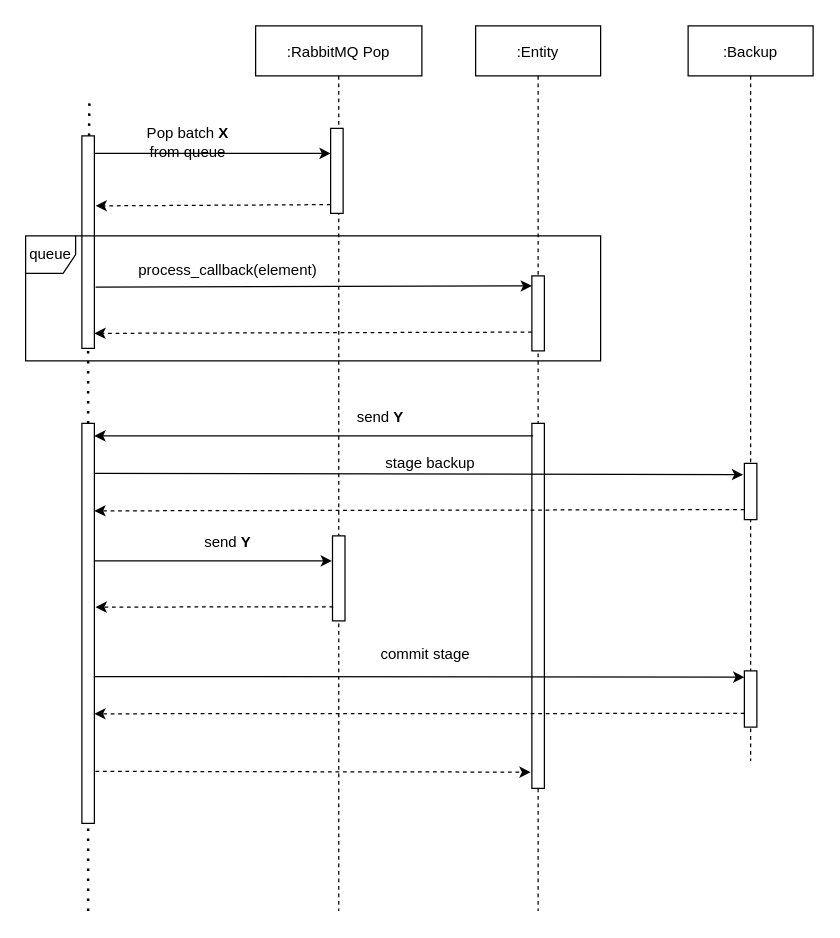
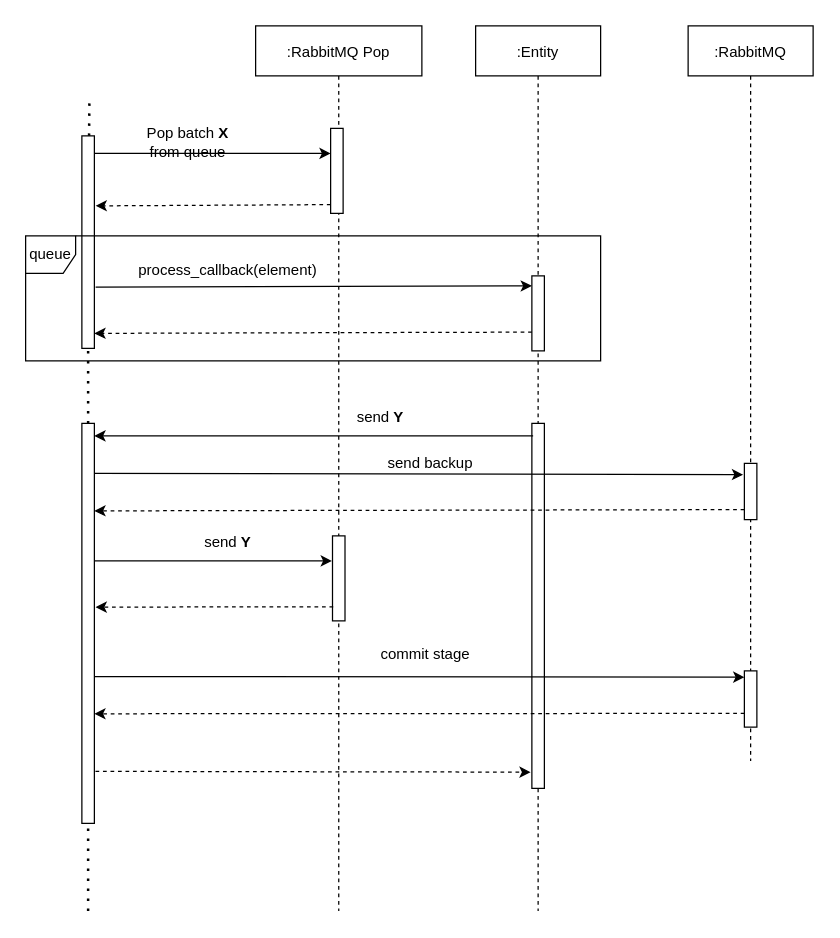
(750, 51) -> (750, 51)
(431, 463) -> (431, 463)
